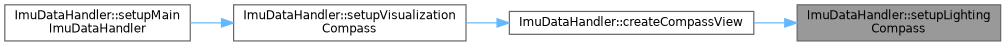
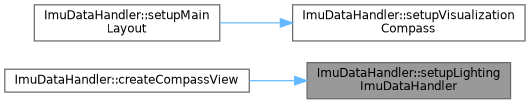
(98, 23) -> (127, 23)
(482, 23) -> none
(899, 23) -> (409, 81)
